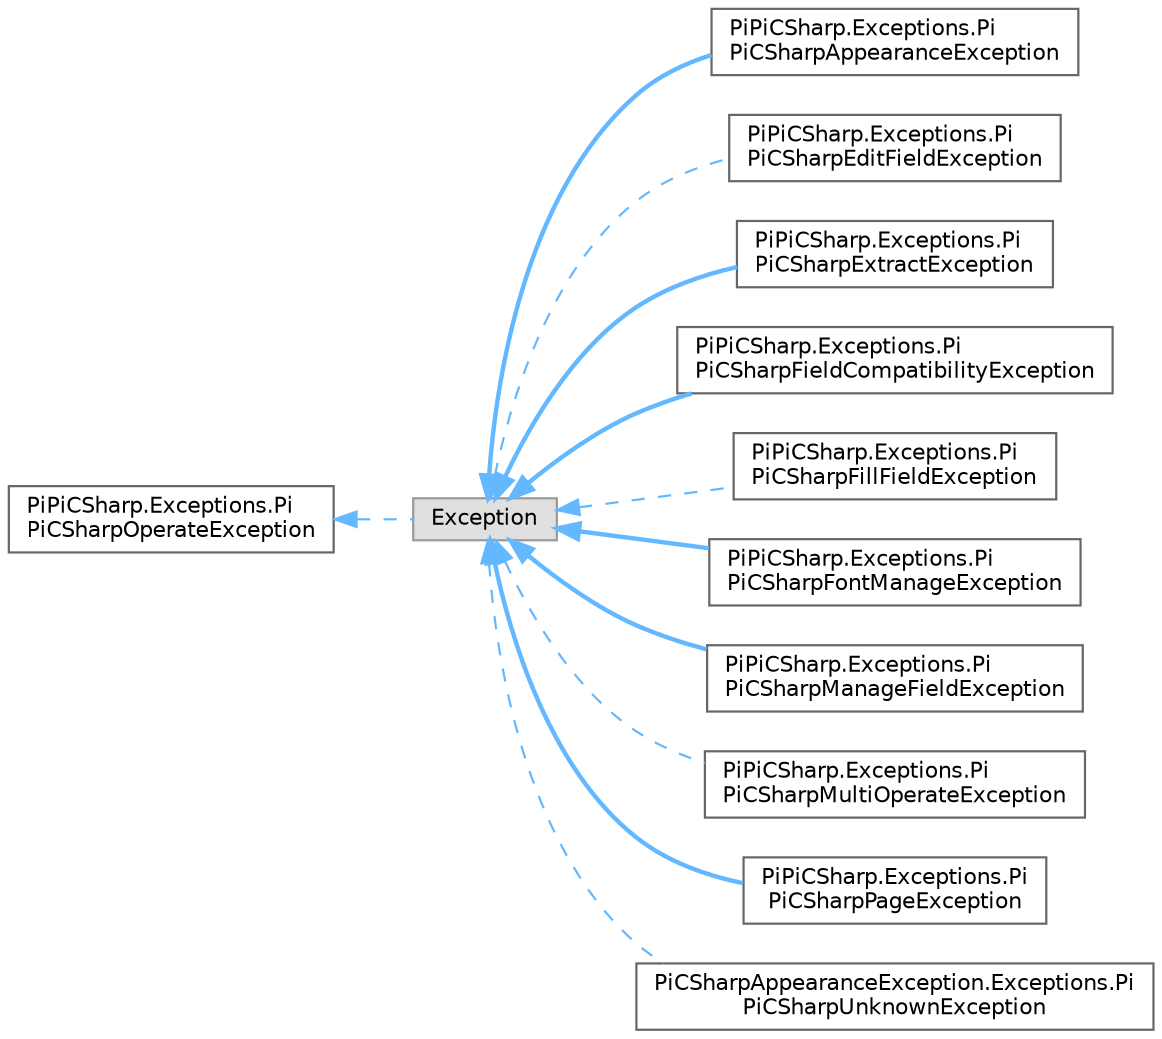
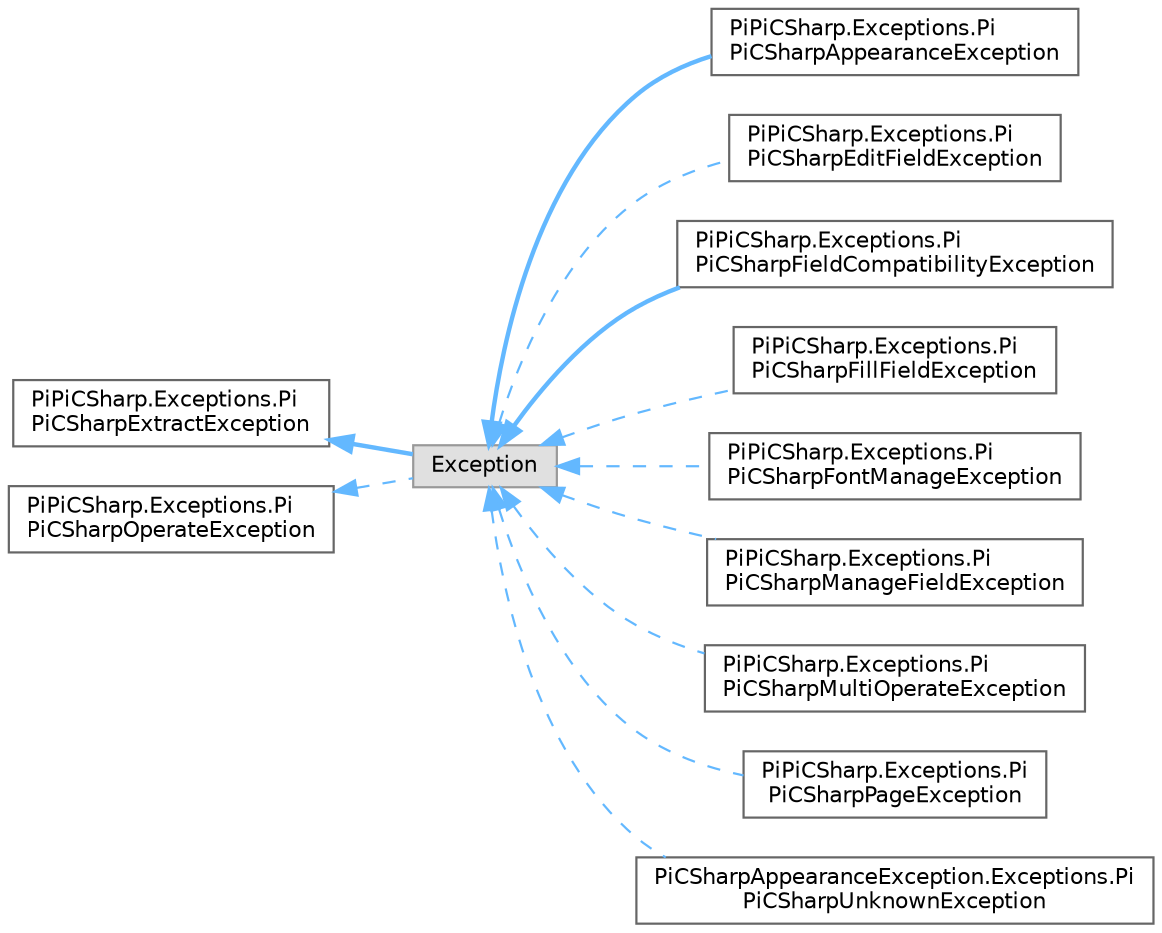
(595, 342) -> (383, 449)
(644, 540) -> (644, 466)
(611, 613) -> (638, 520)
(572, 763) -> (584, 679)
